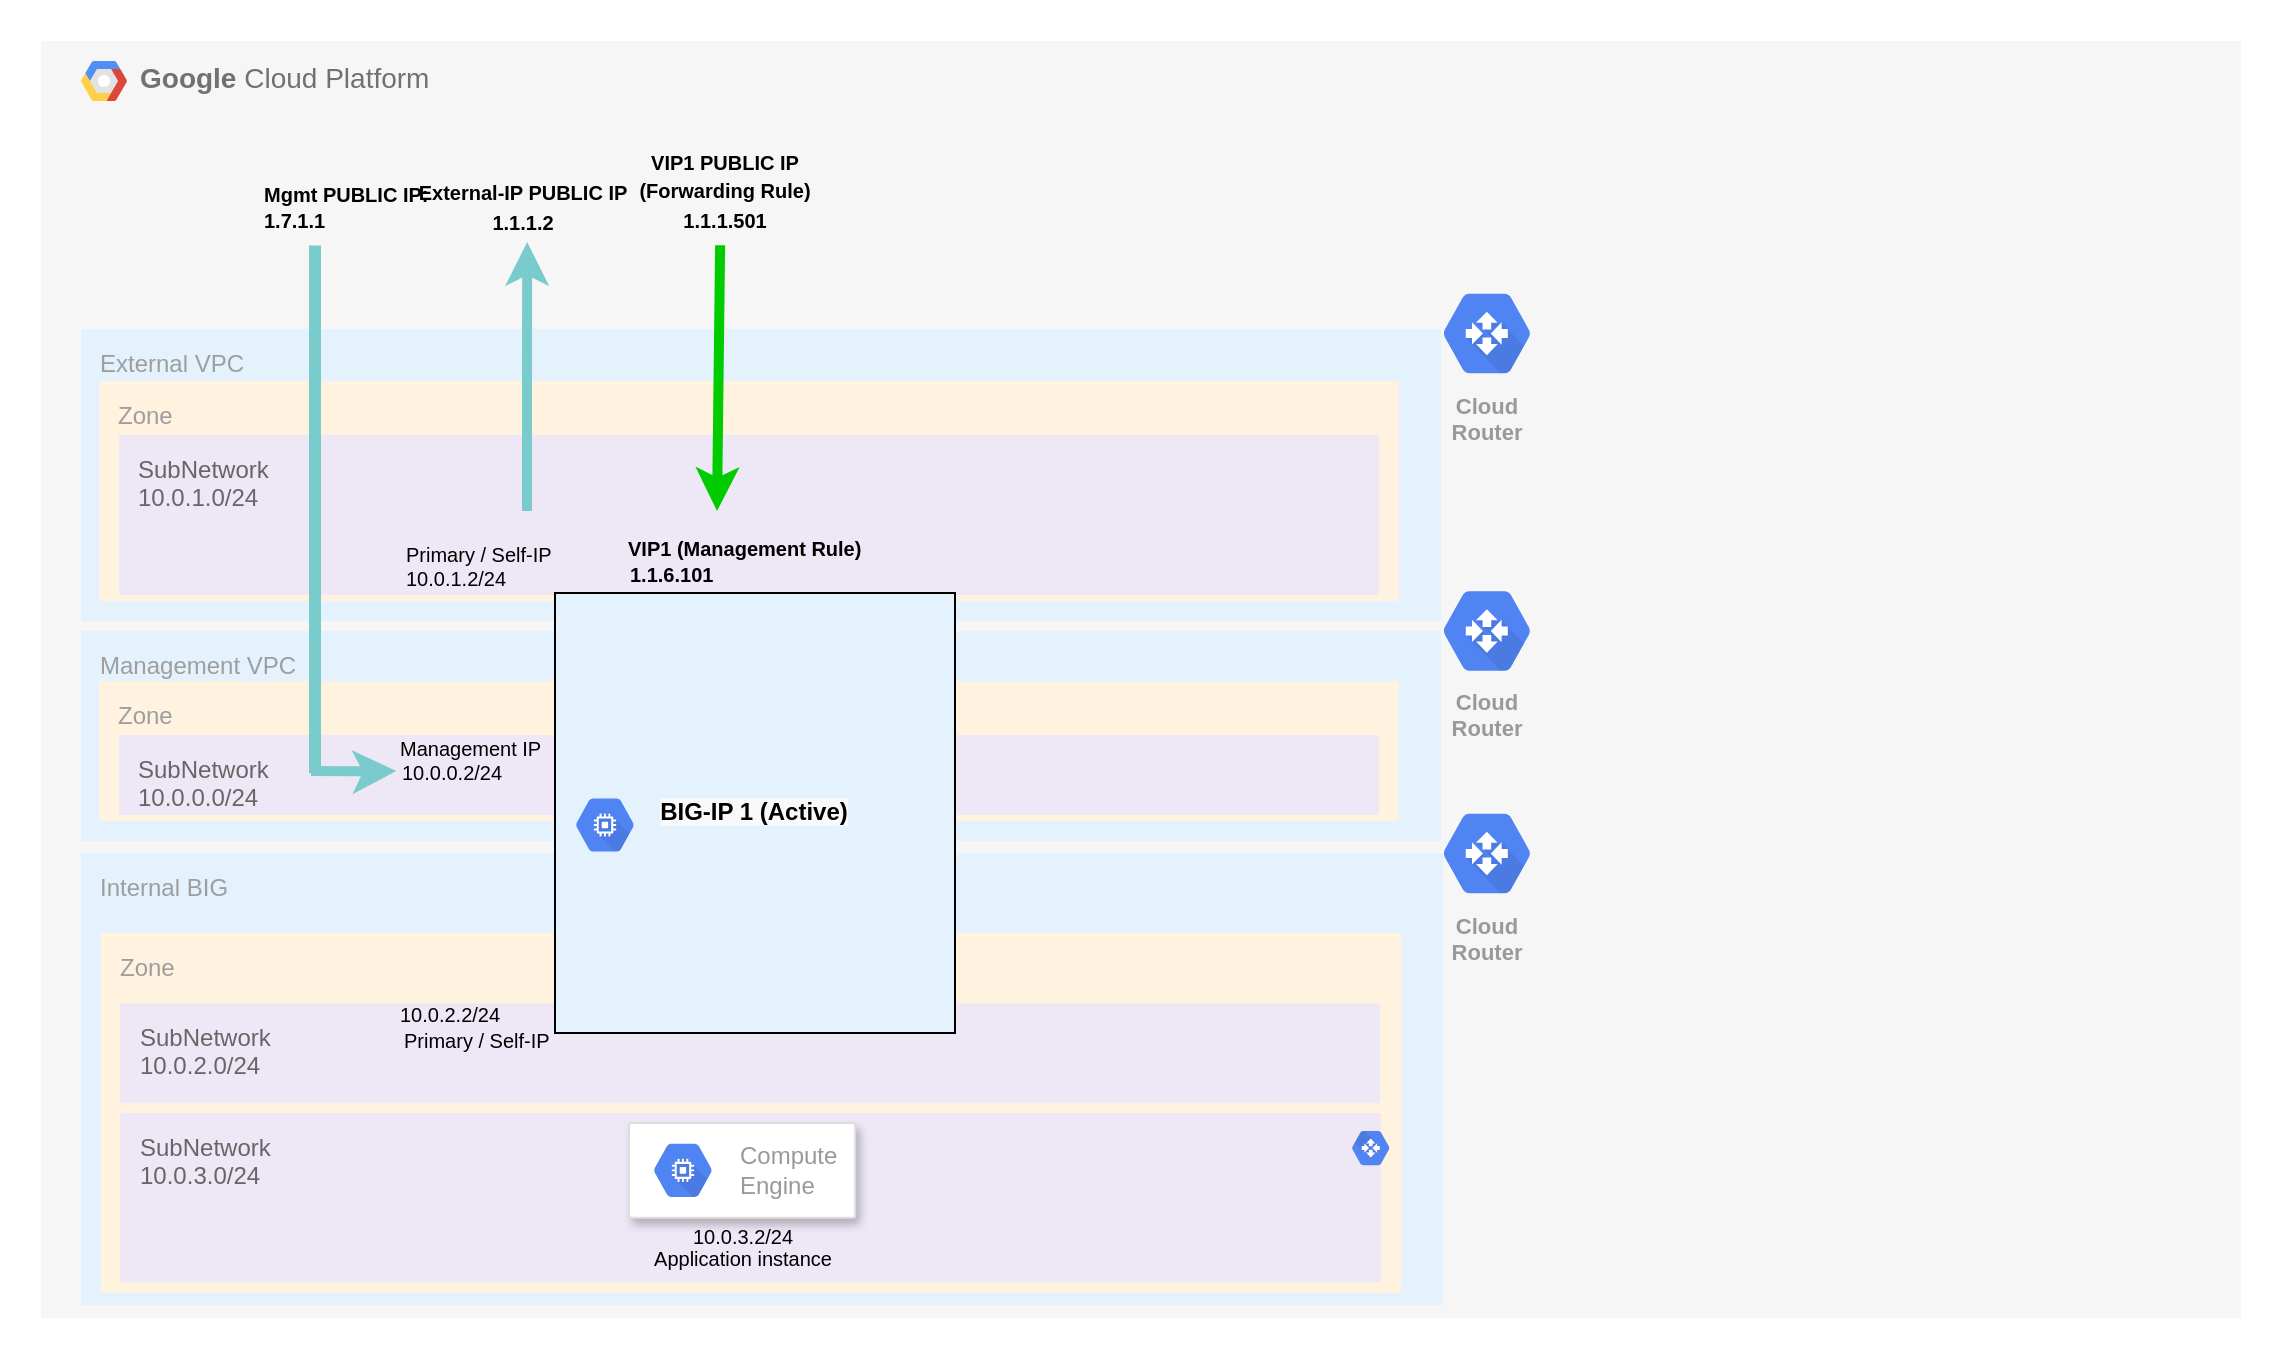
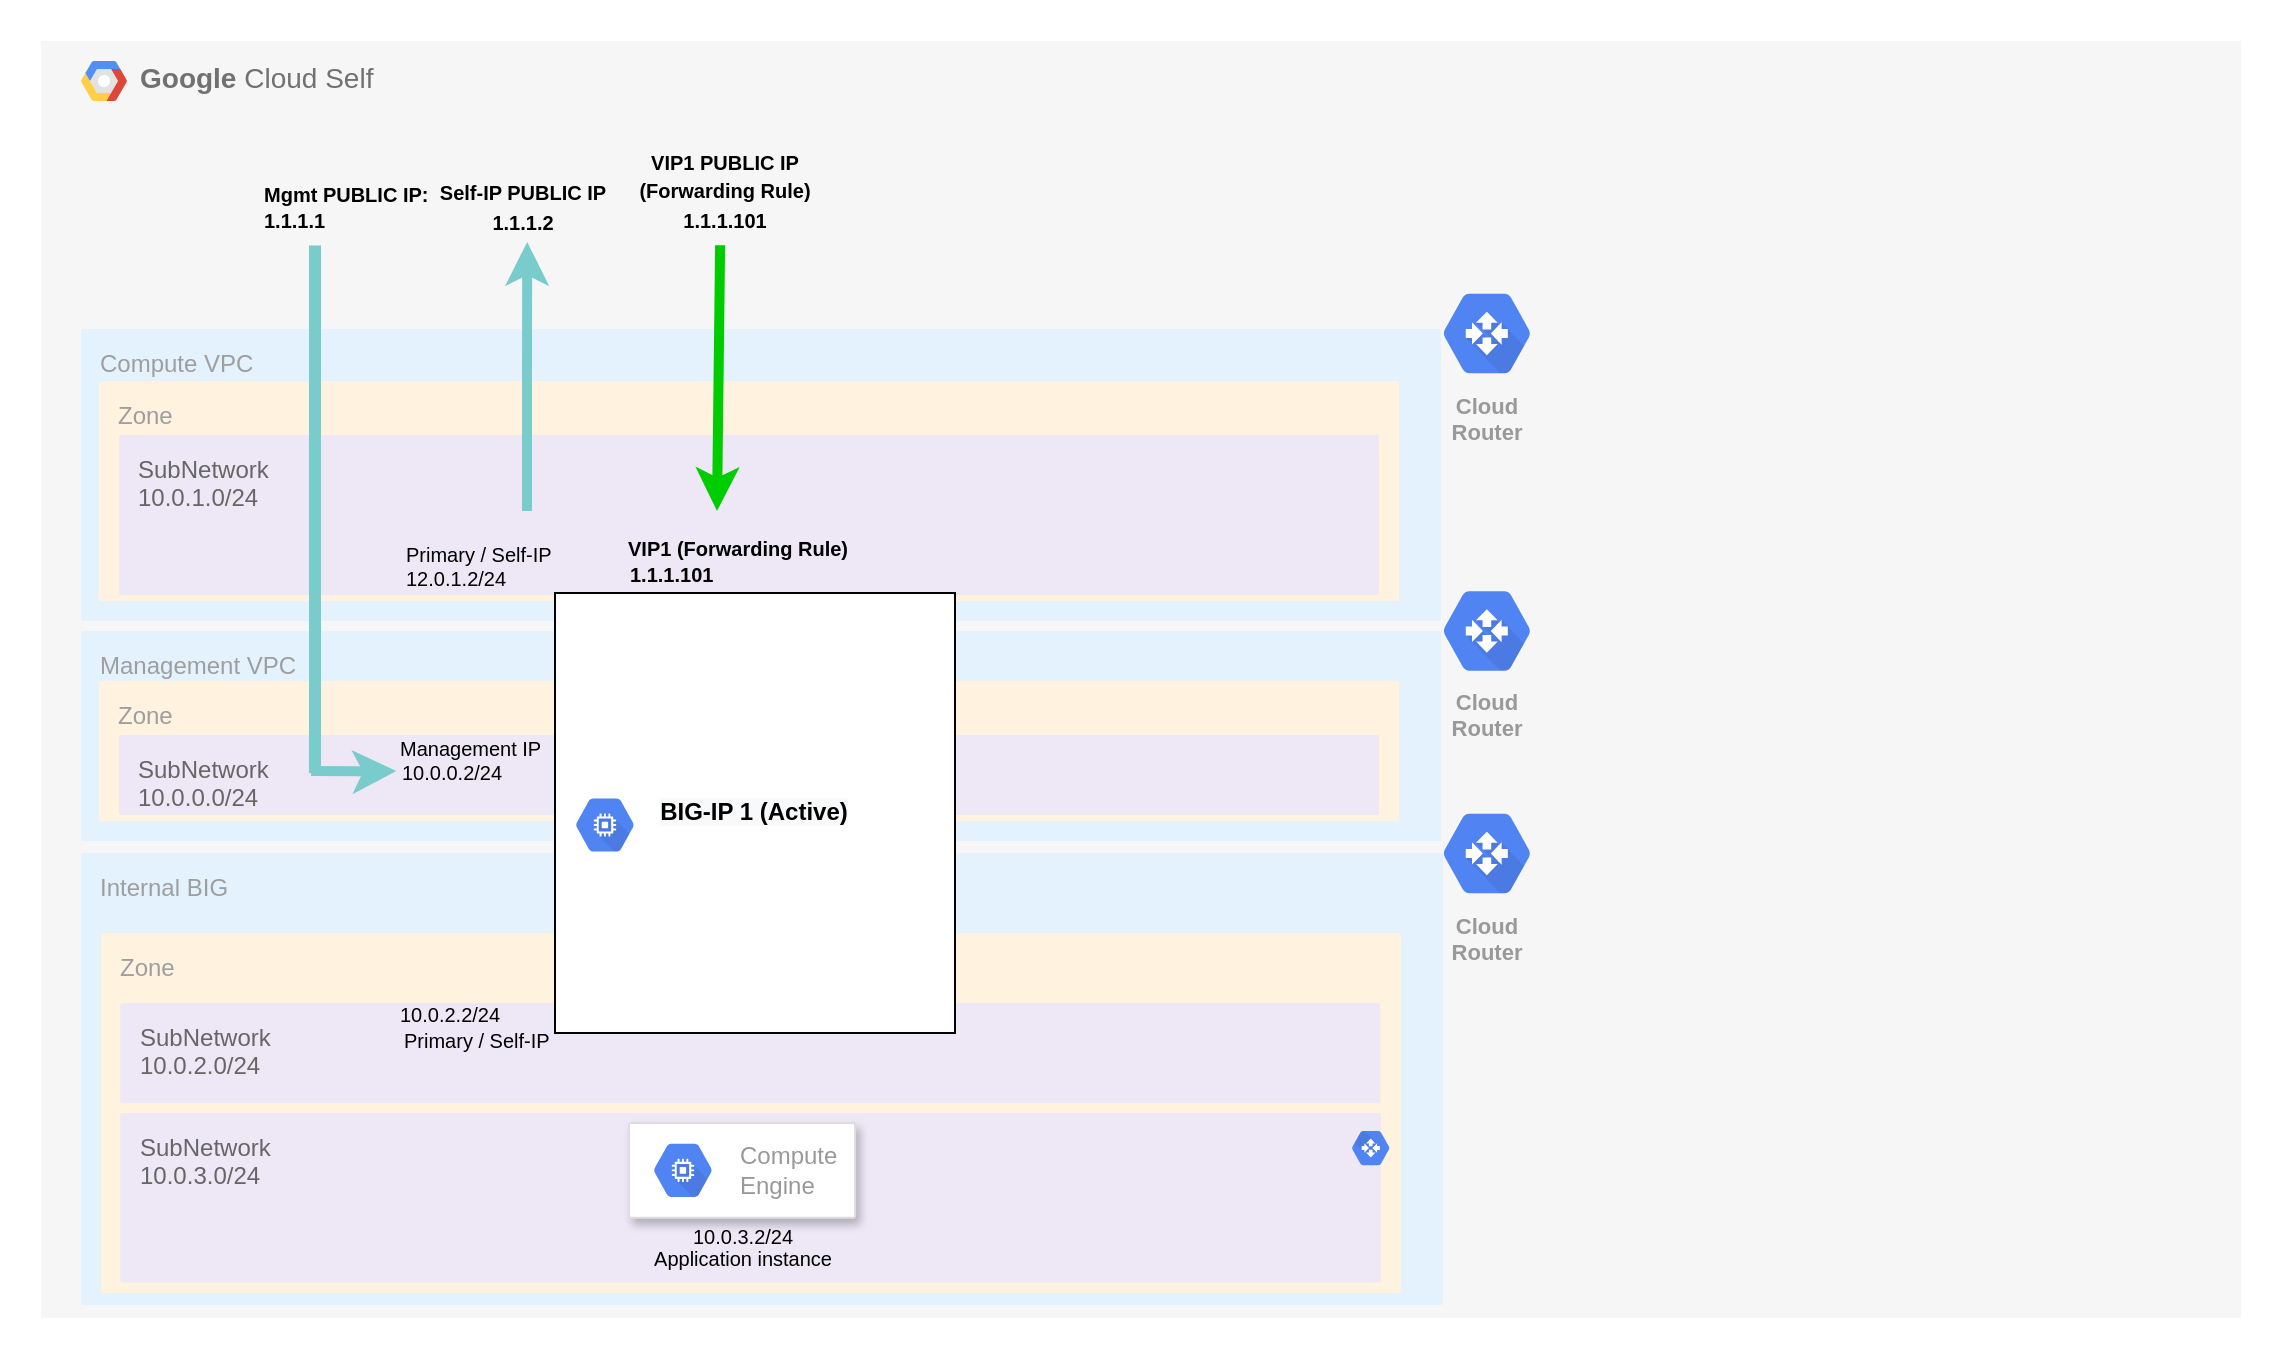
(287, 80) -> (256, 80)
(726, 191) -> (726, 191)
(356, 207) -> (356, 207)
(524, 207) -> (524, 207)
(175, 365) -> (172, 365)
(767, 549) -> (764, 549)
(682, 575) -> (682, 575)
(472, 579) -> (472, 579)
(755, 813) -> (755, 813)
